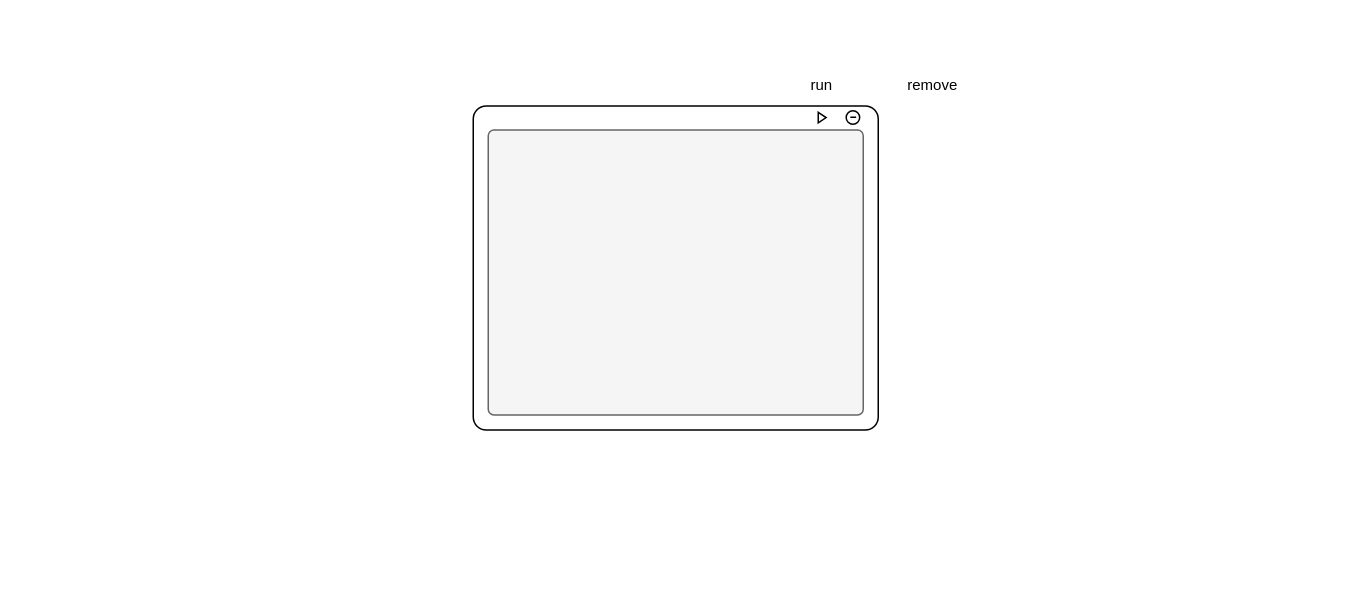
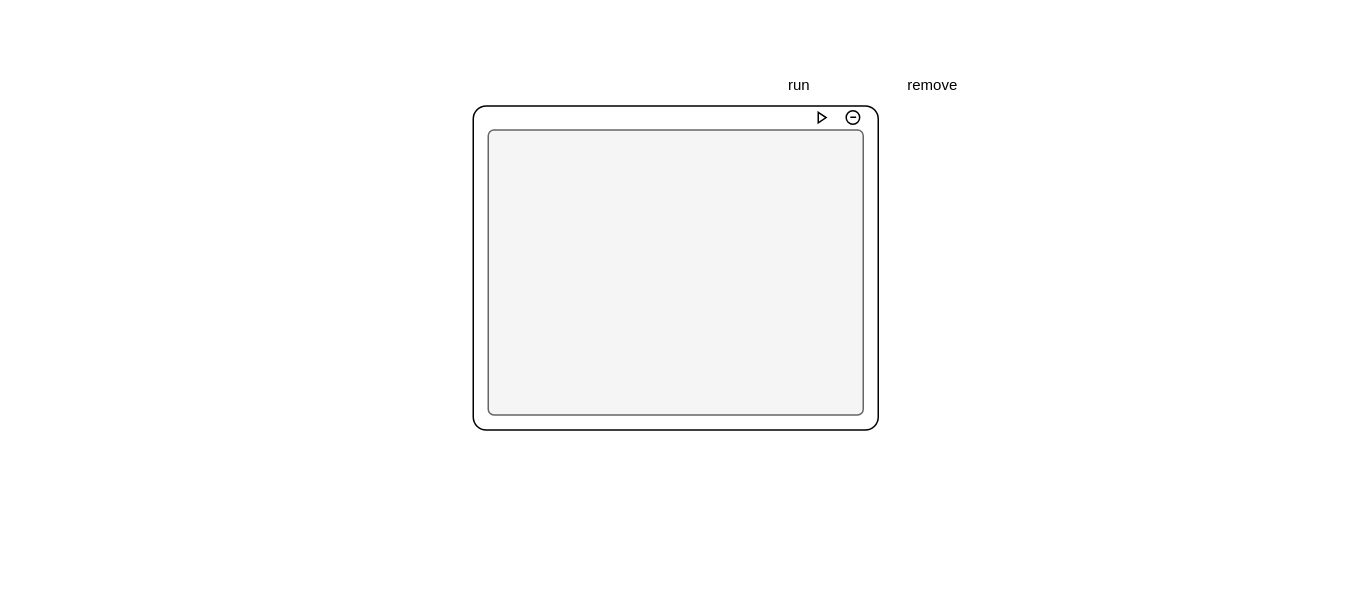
(822, 78) -> (800, 78)
